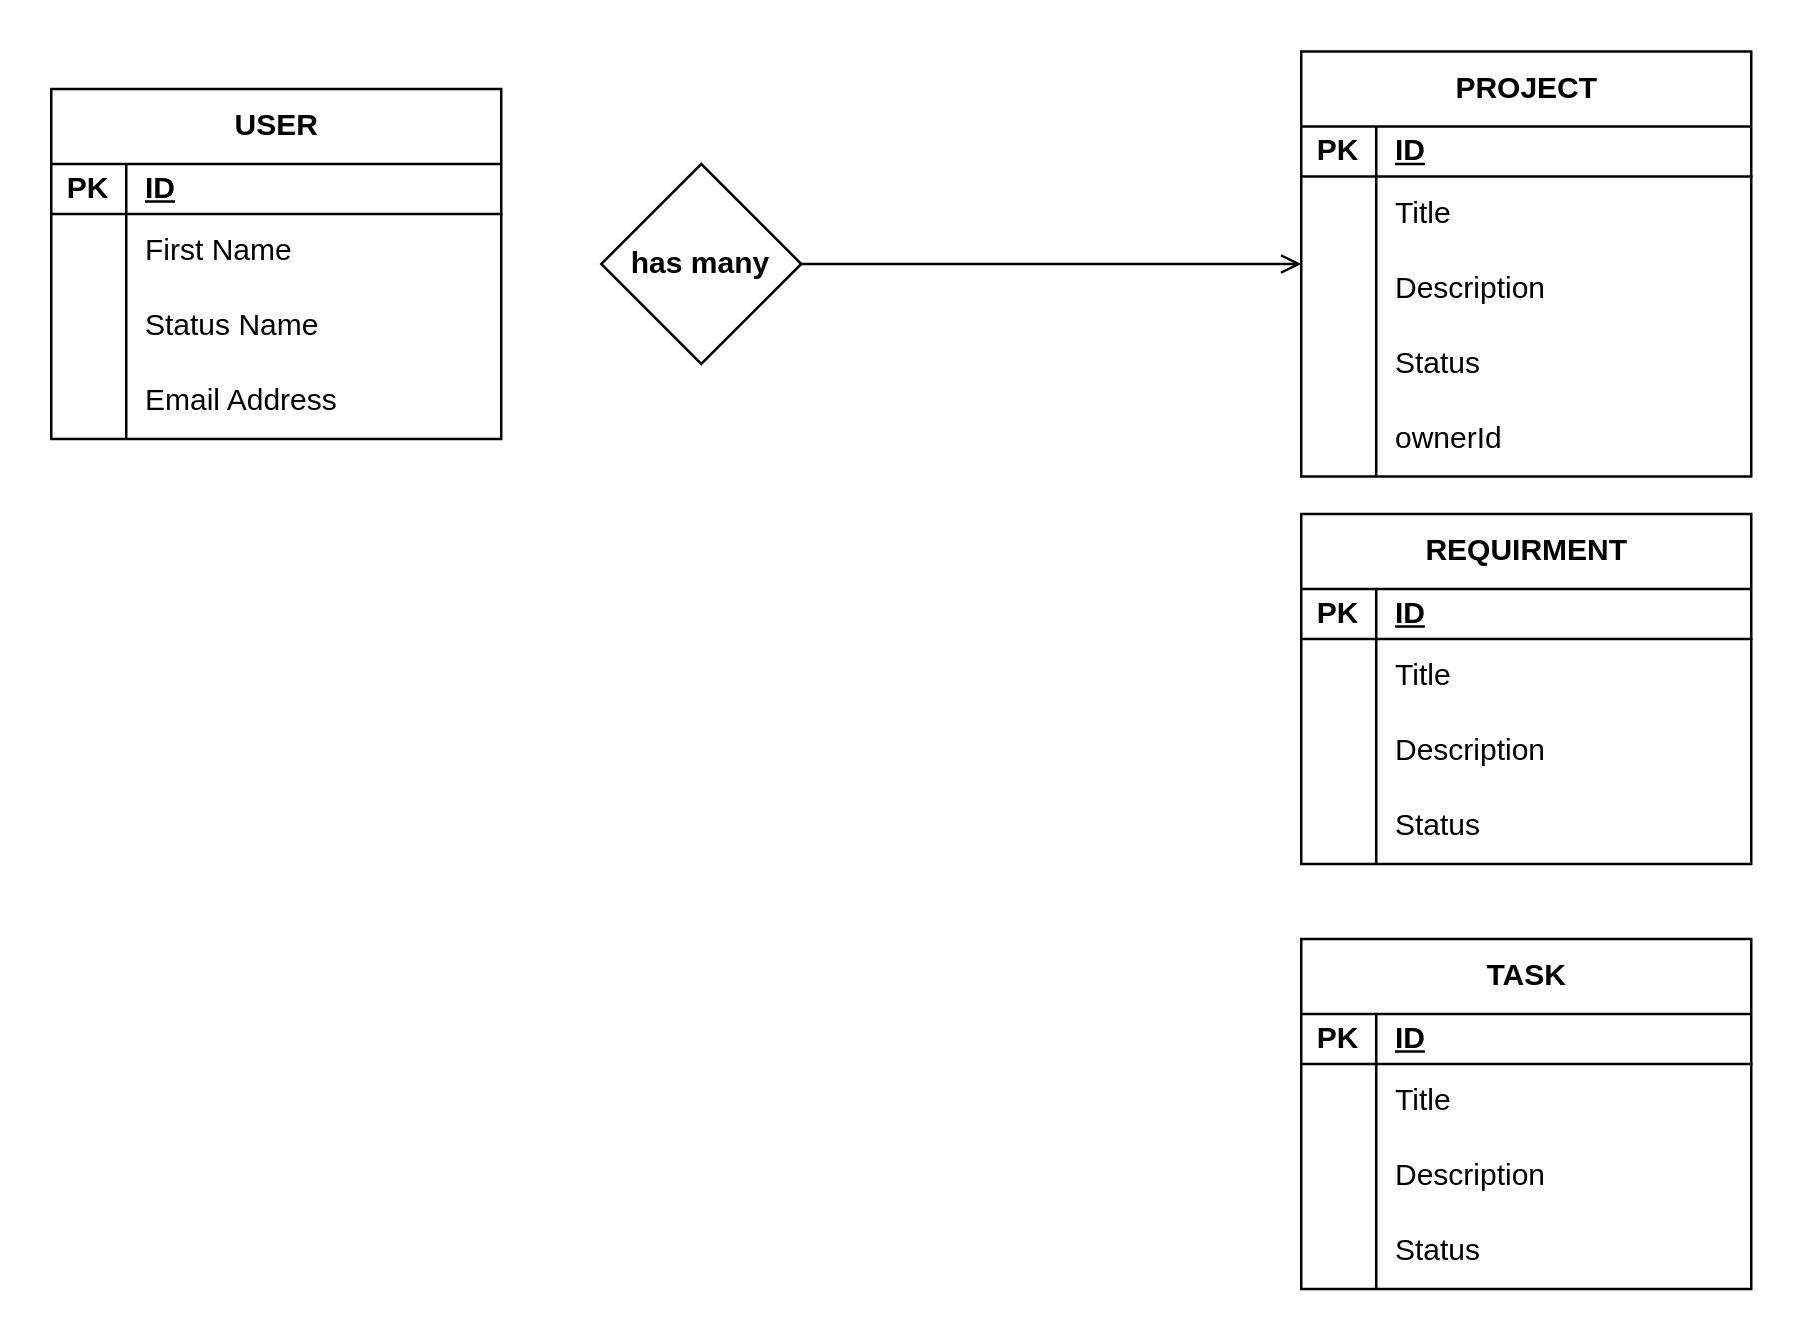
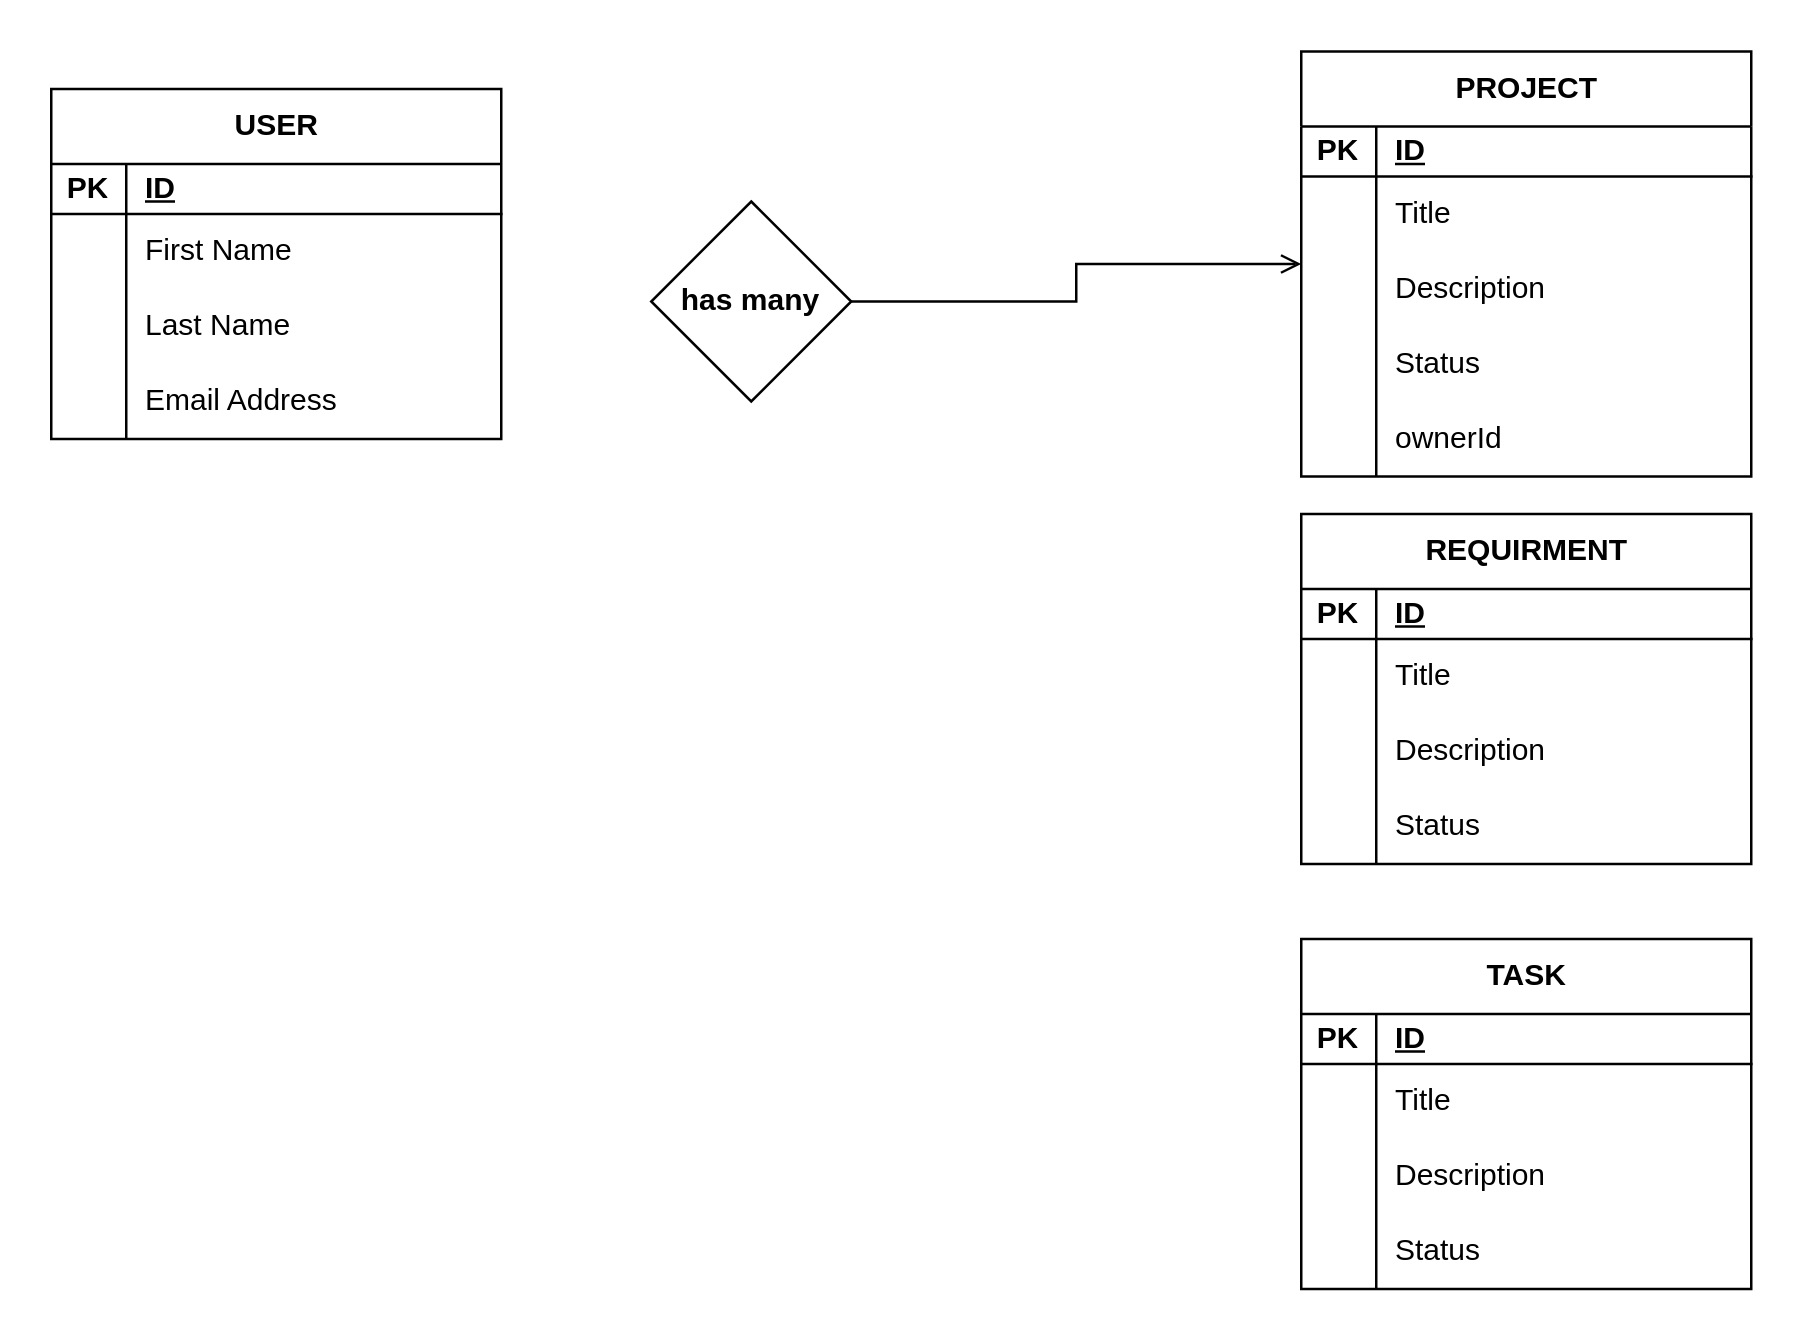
(701, 264) -> (751, 301)
(235, 326) -> (218, 326)
